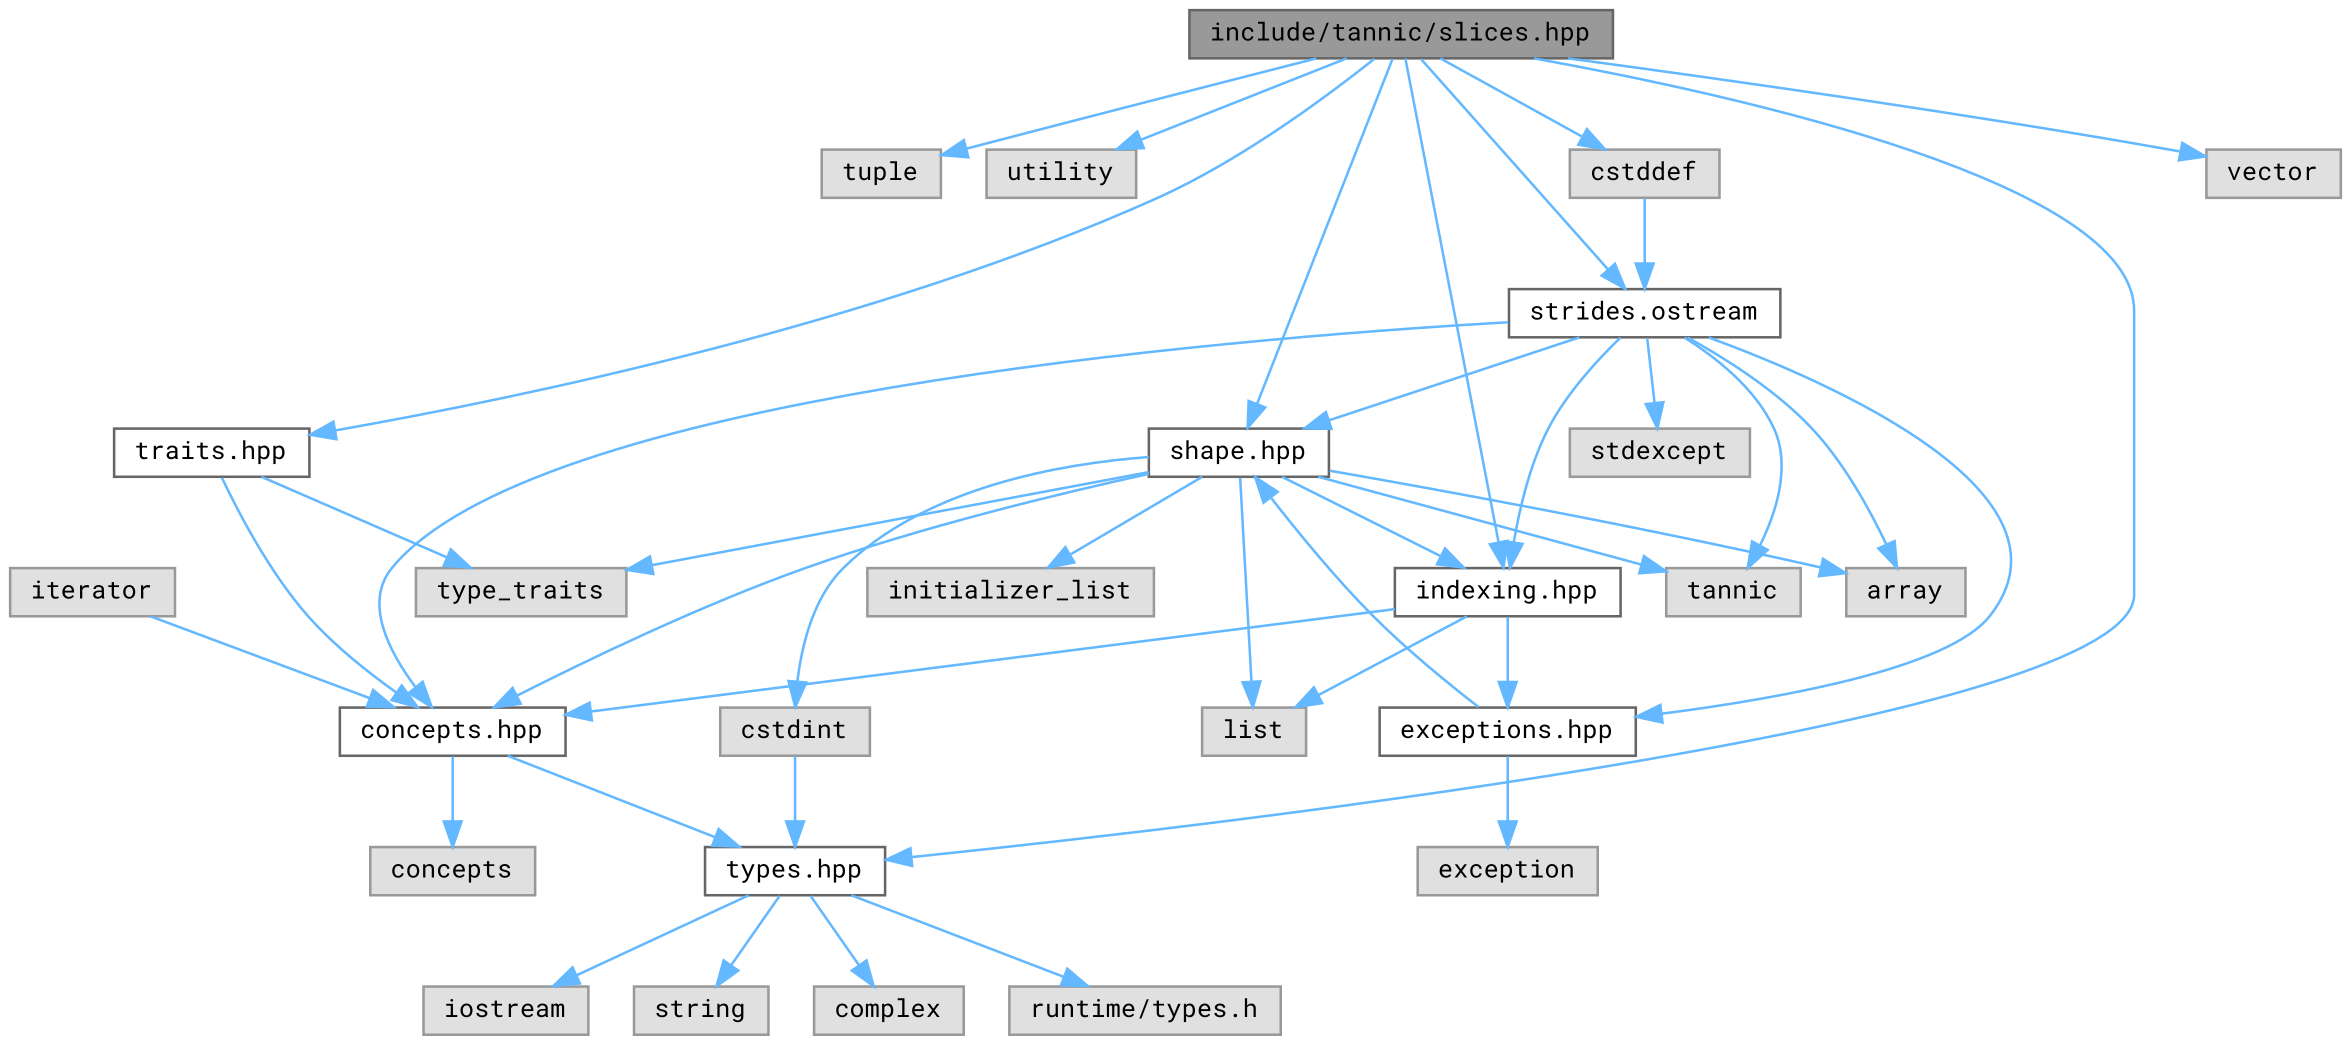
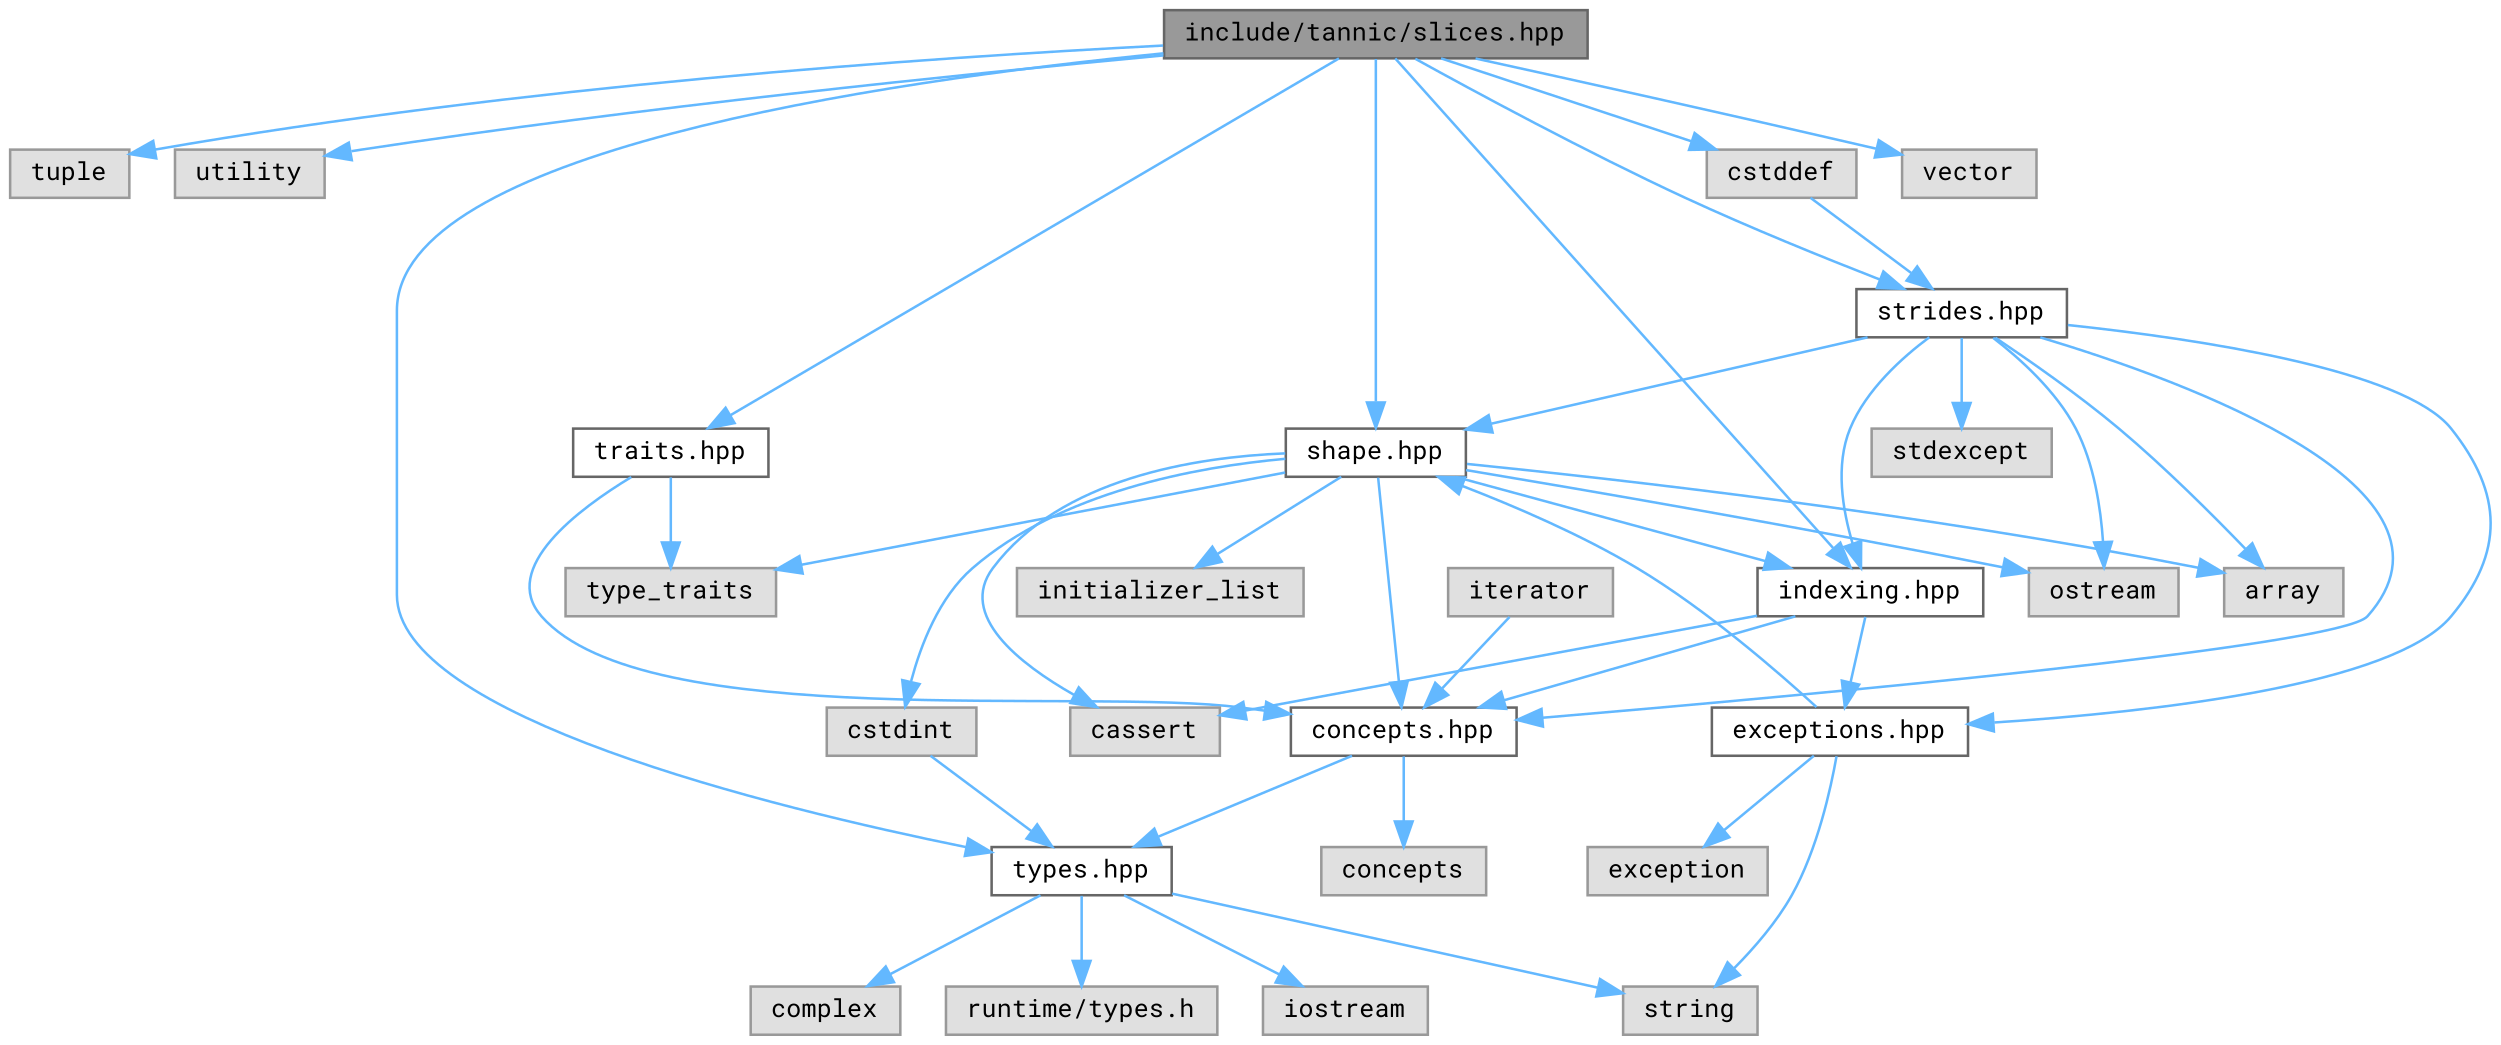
(1645, 313) -> (1962, 313)
(1733, 592) -> (2104, 592)
(1254, 732) -> (1145, 732)
none -> (1803, 871)
